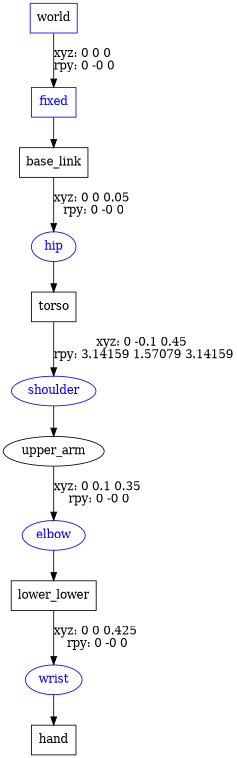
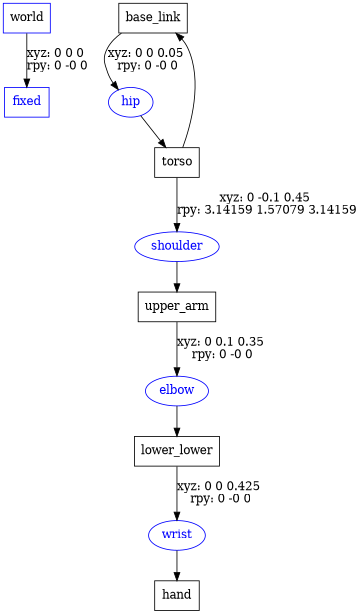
(54, 128) -> (195, 93)
(54, 451) -> (177, 307)
